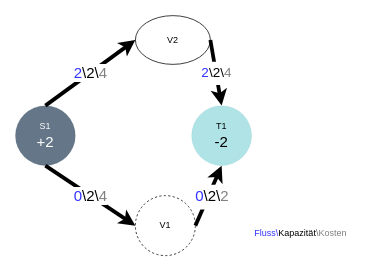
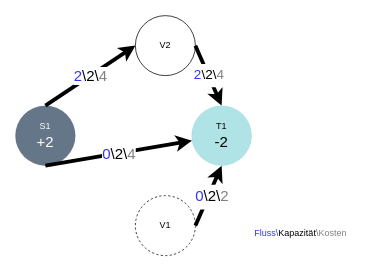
(173, 40) -> (165, 45)
(86, 192) -> (114, 154)
